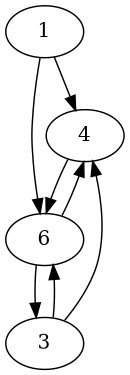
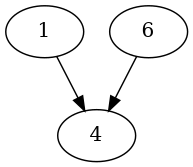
(32, 128) -> none
(59, 179) -> none
(45, 343) -> none
